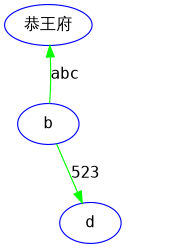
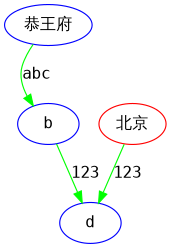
(51, 80) -> (21, 69)
none -> (133, 124)
(85, 173) -> (85, 173)
